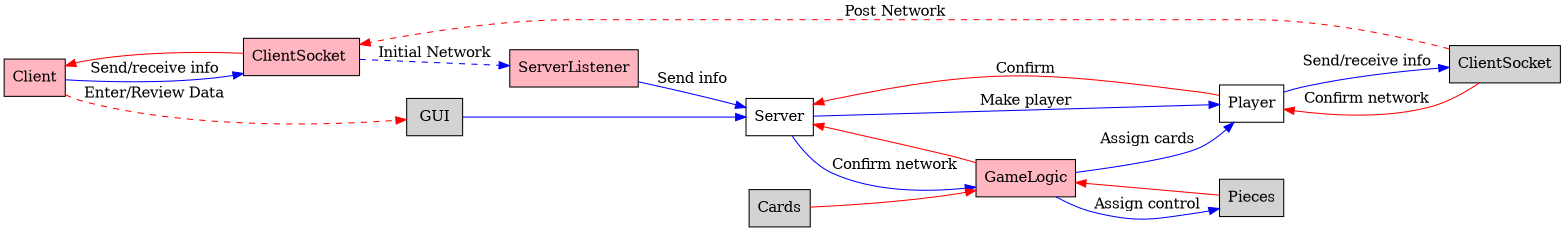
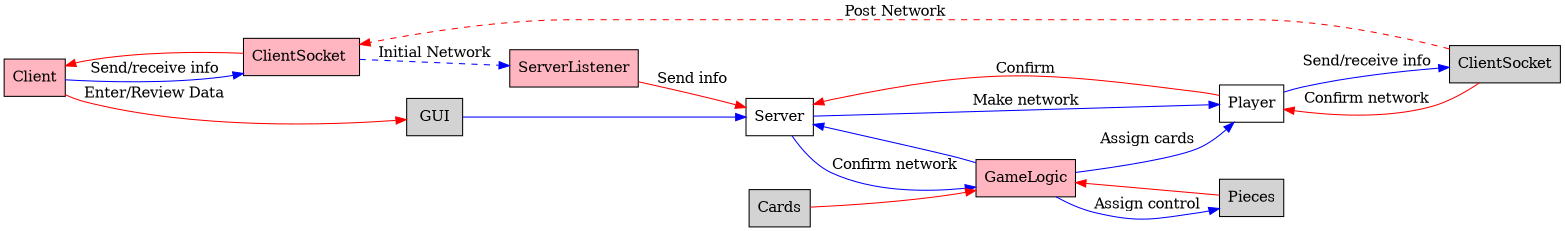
(687, 93) -> (687, 93)
(1026, 101) -> (1026, 101)
(229, 122) -> (229, 122)
(900, 144) -> (900, 144)
